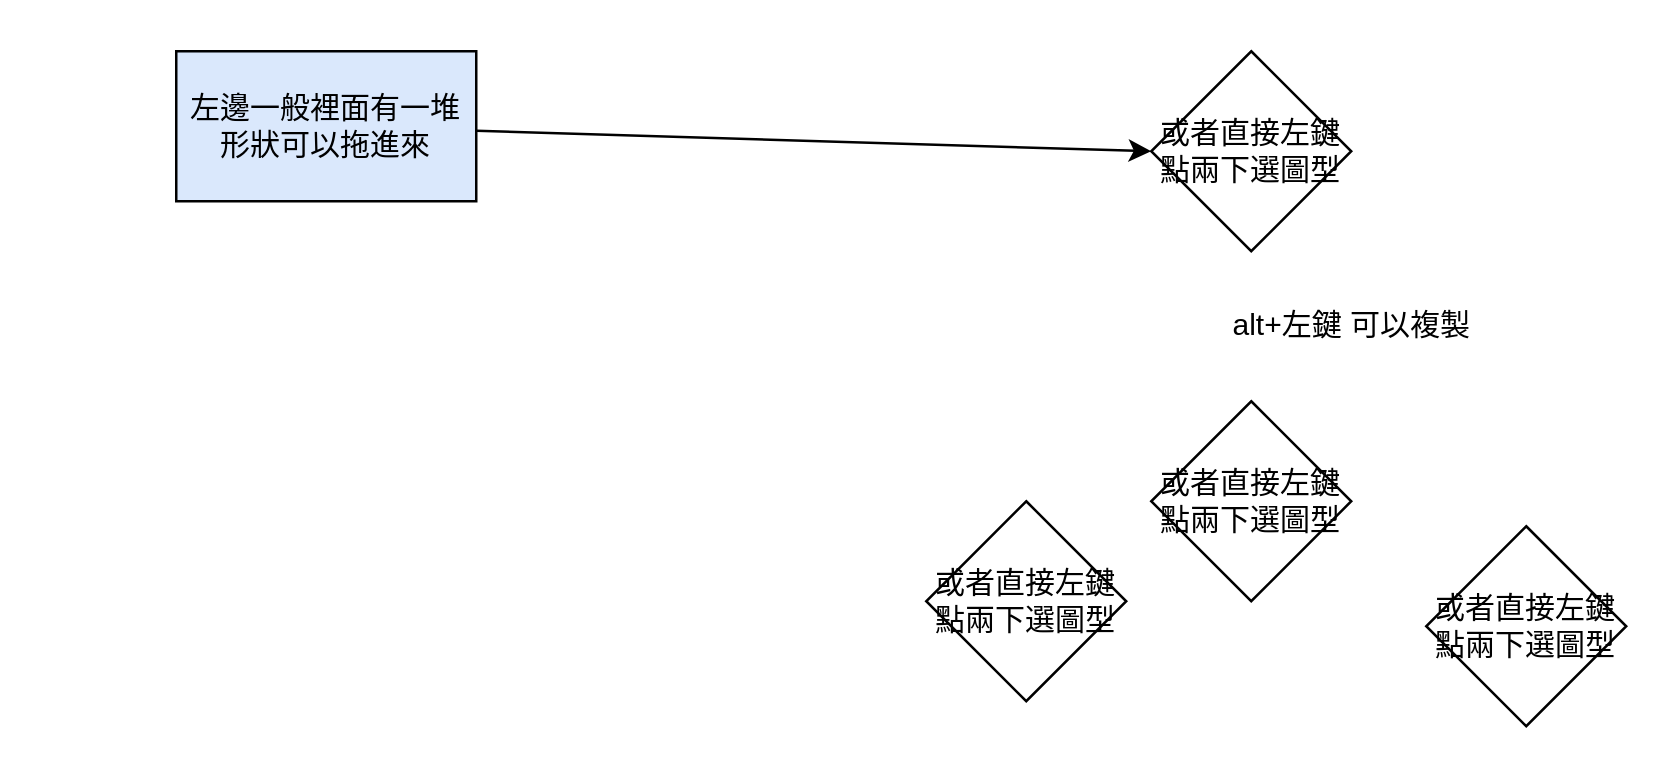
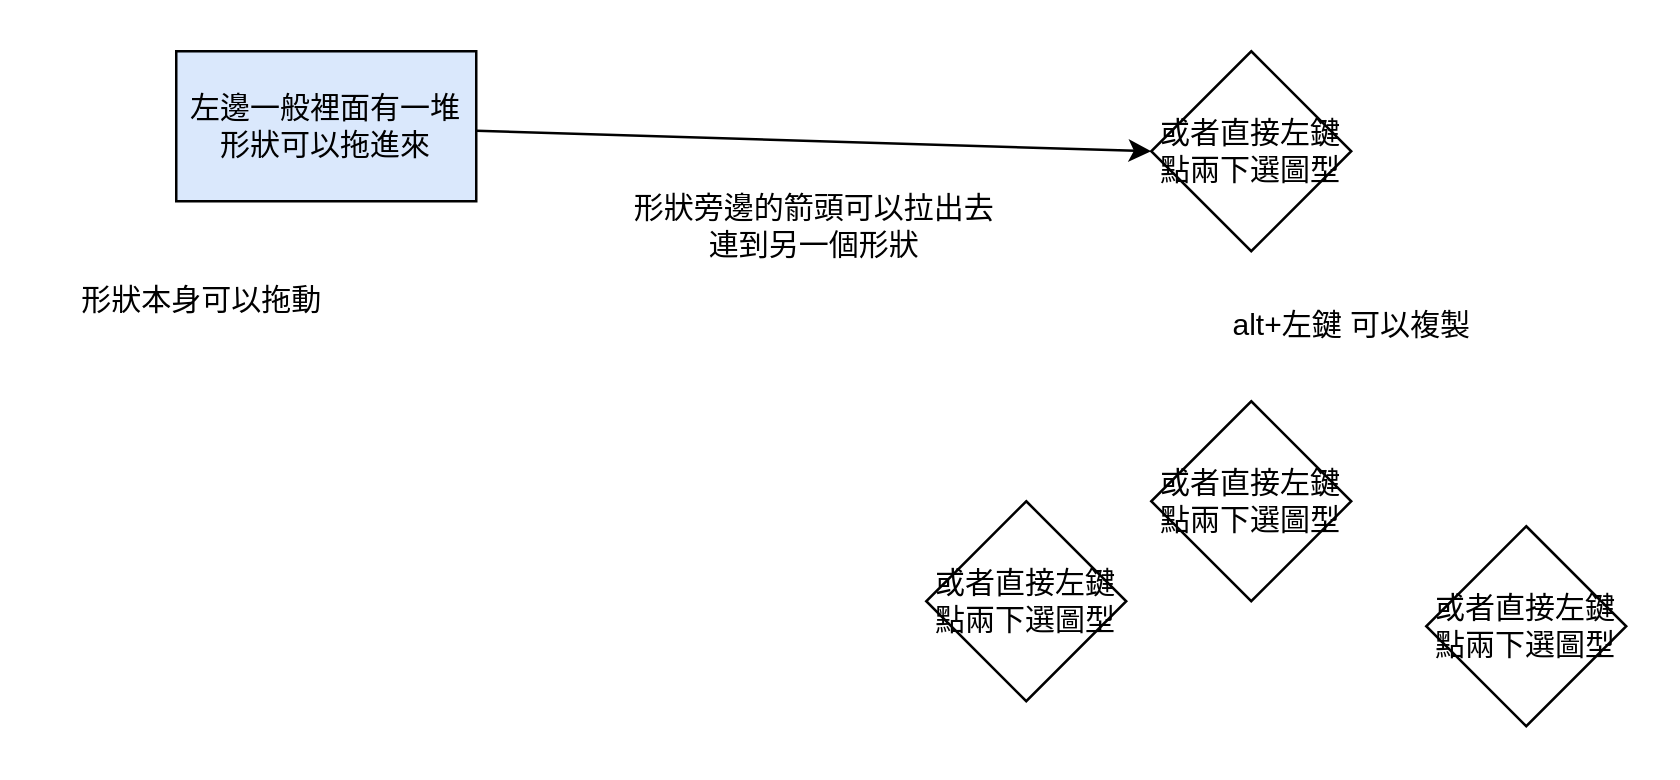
none -> (814, 226)
none -> (201, 301)
